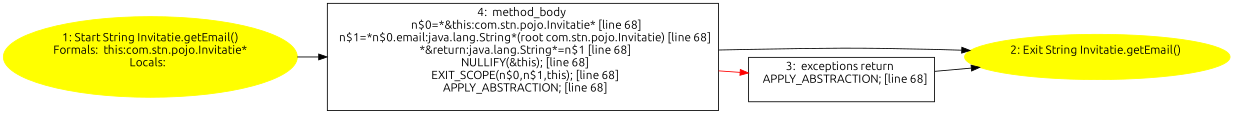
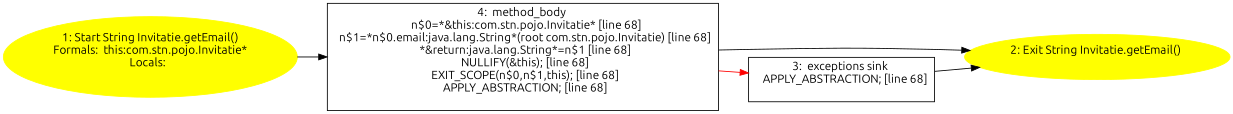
(842, 80) -> (842, 80)
